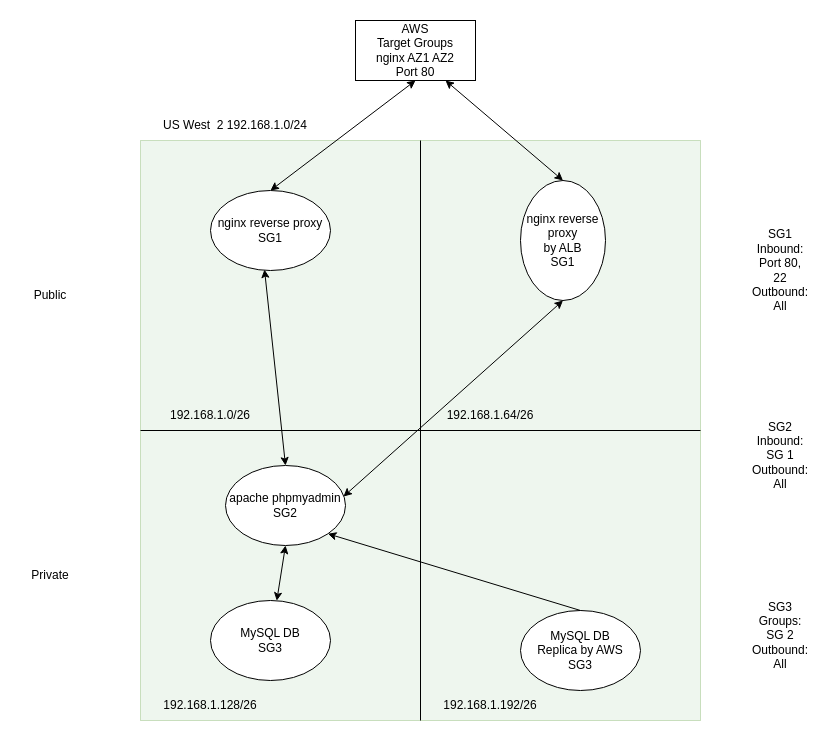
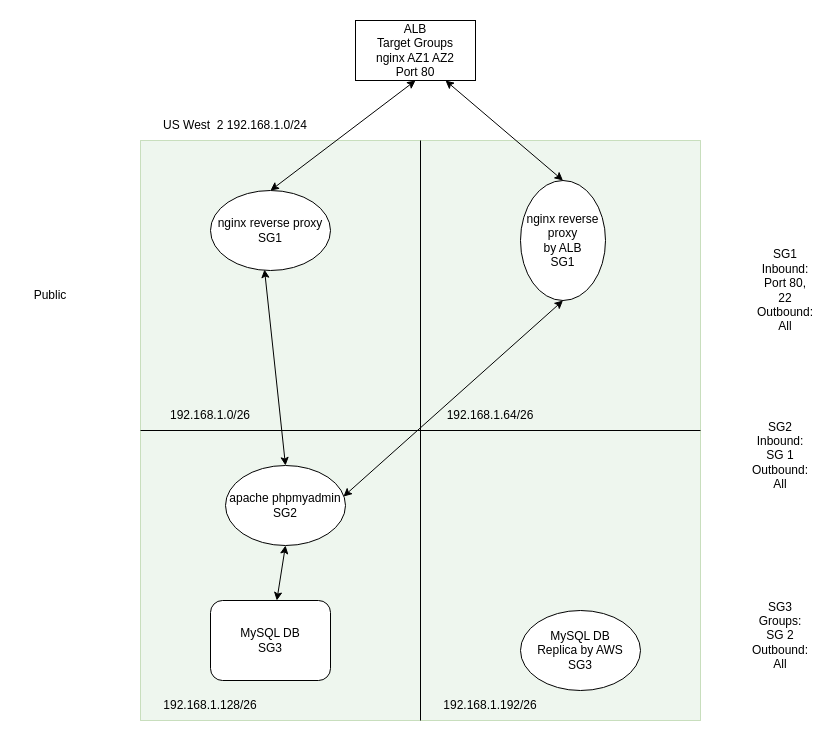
(416, 51) -> (416, 51)
(781, 271) -> (786, 291)
(458, 573) -> none
(51, 576) -> none
(271, 641) -> (271, 641)
